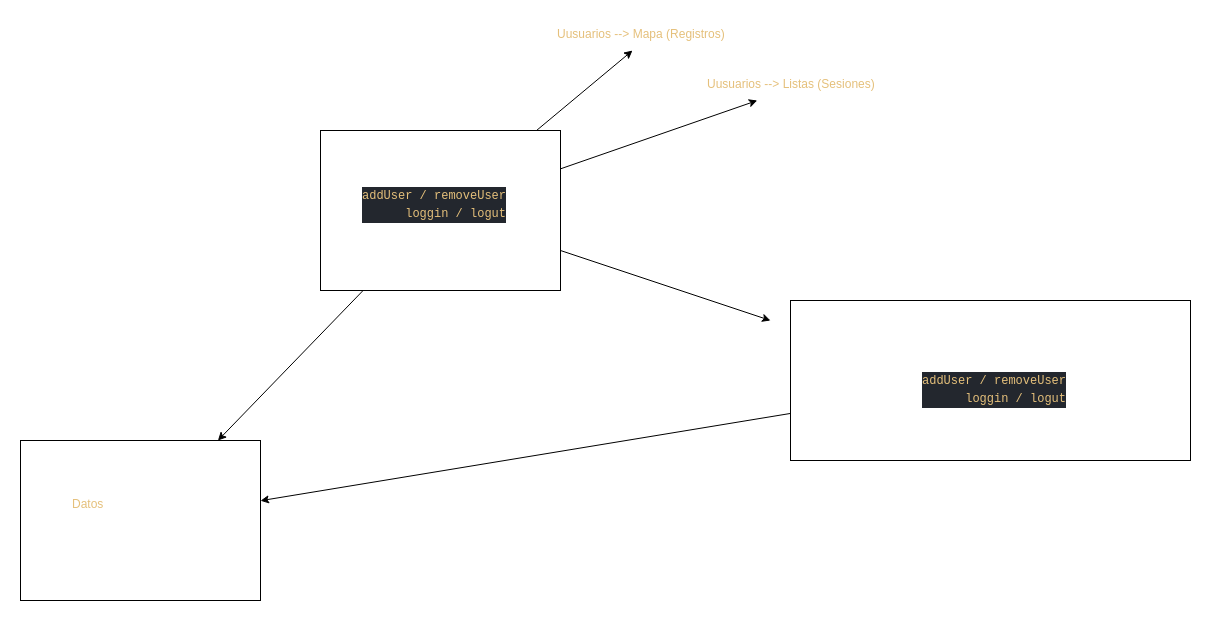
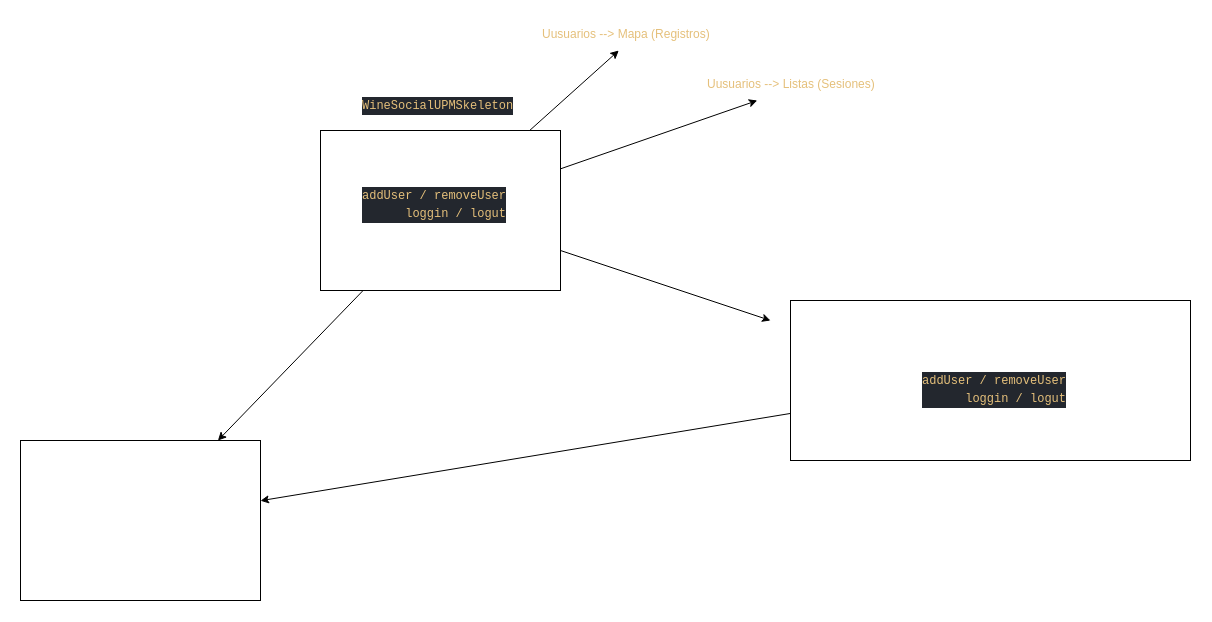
(651, 36) -> (636, 36)
none -> (441, 106)
(101, 506) -> none
